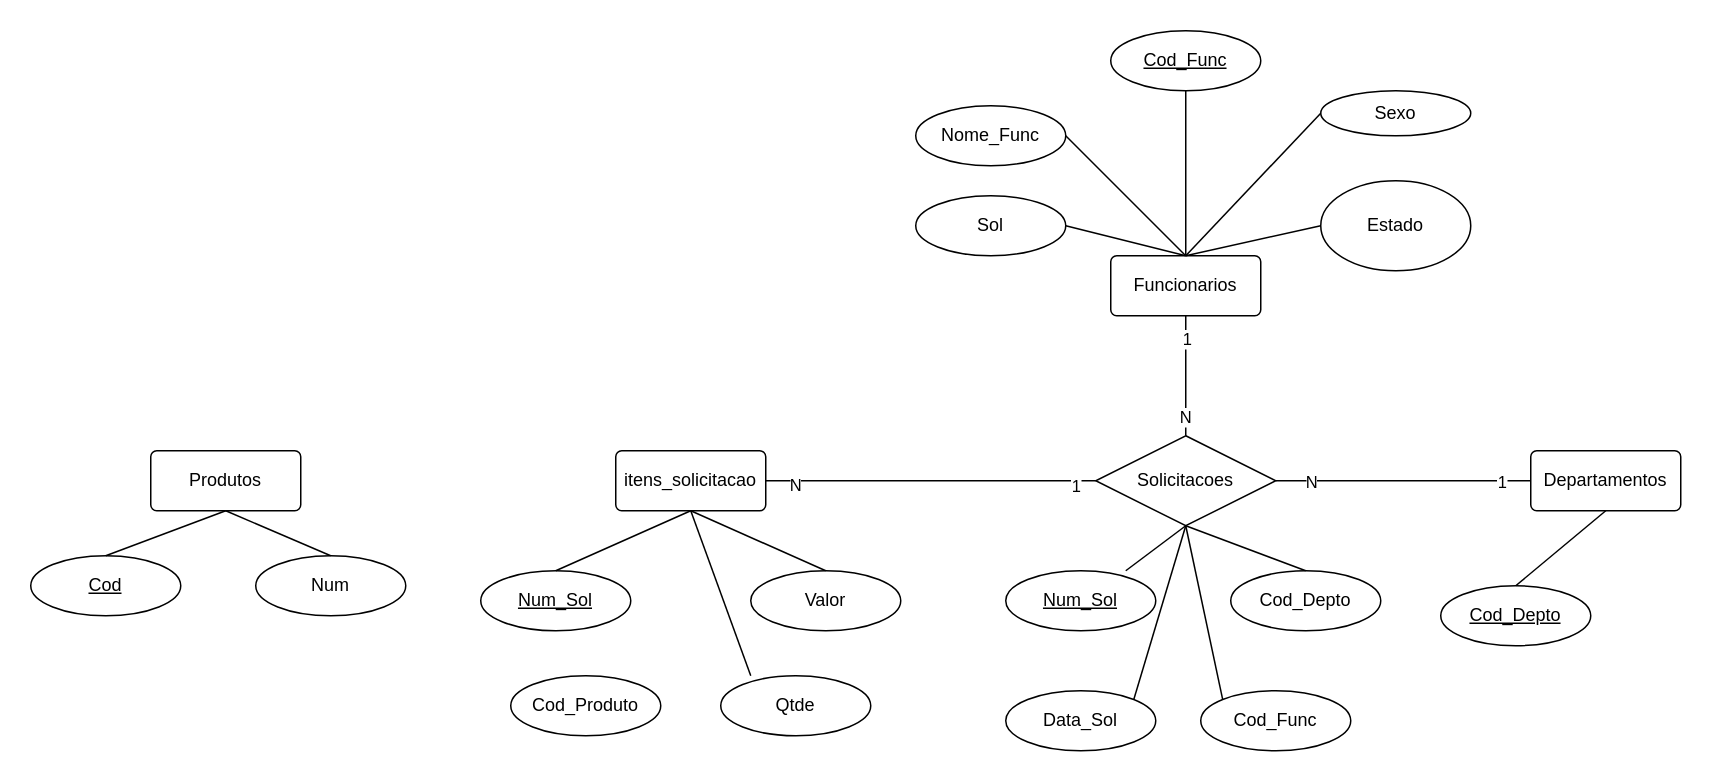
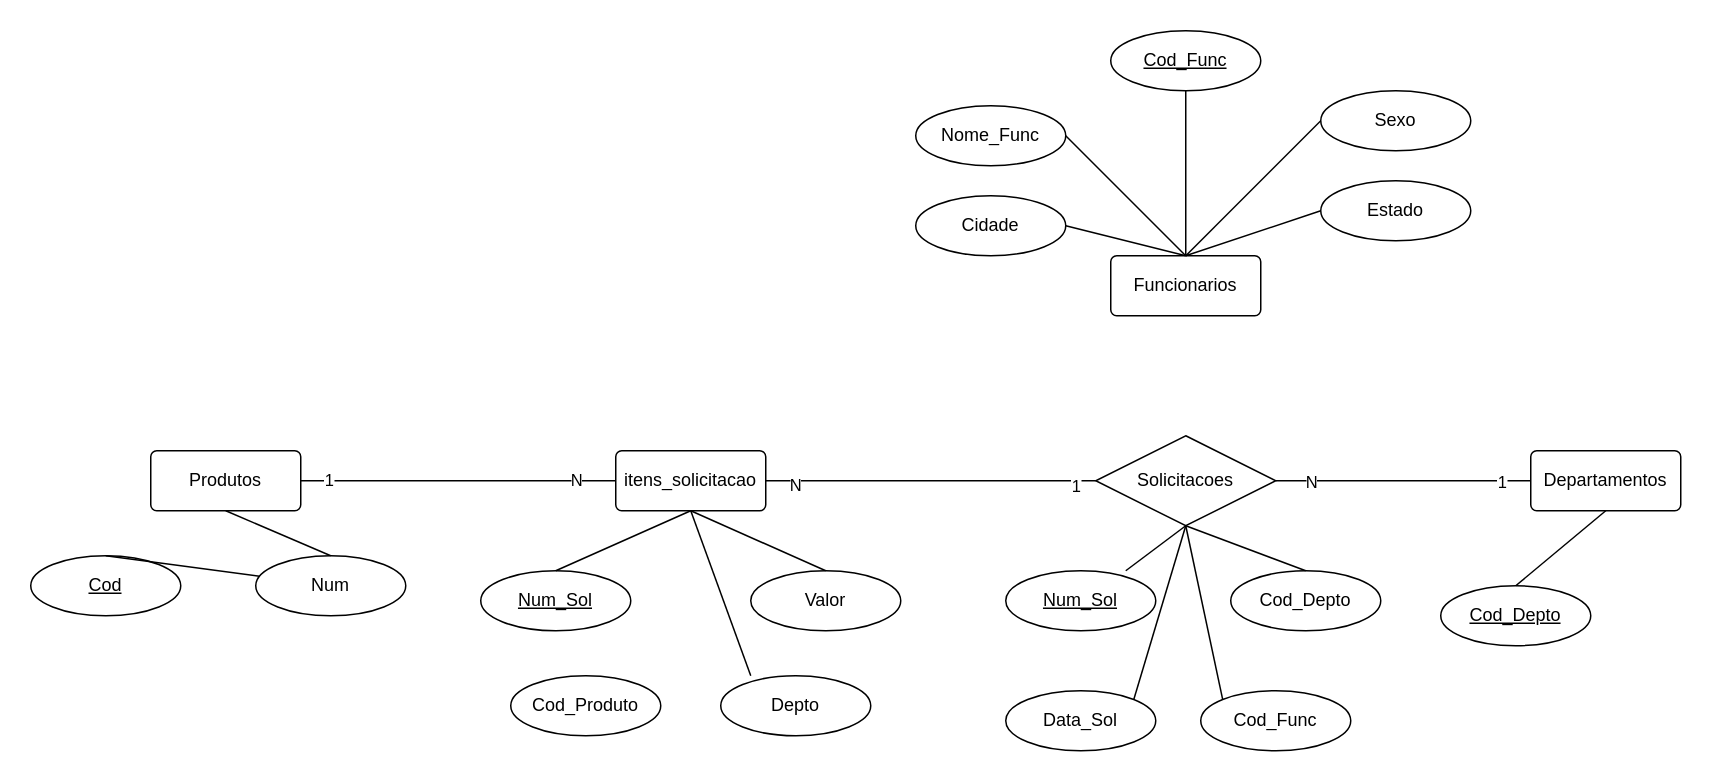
(1396, 113) -> (1396, 121)
(991, 226) -> (991, 226)
(1396, 226) -> (1396, 211)
(1186, 376) -> none
none -> (458, 481)
(165, 534) -> (182, 566)
(796, 706) -> (796, 706)
